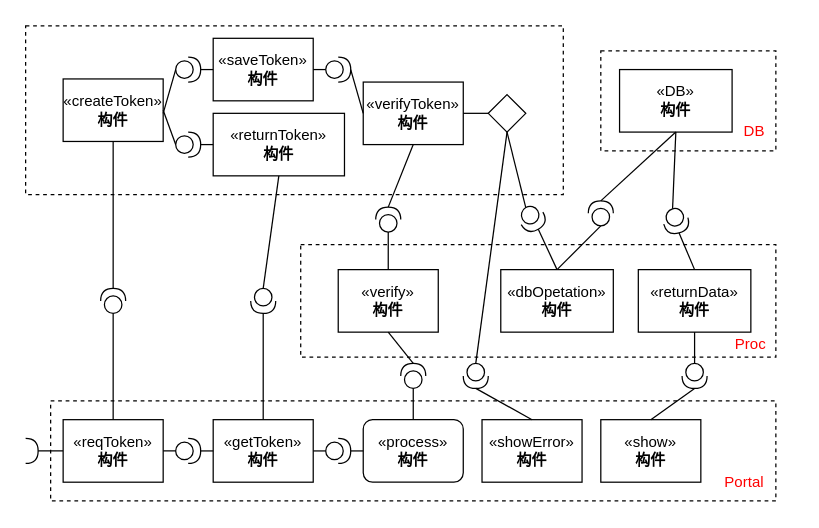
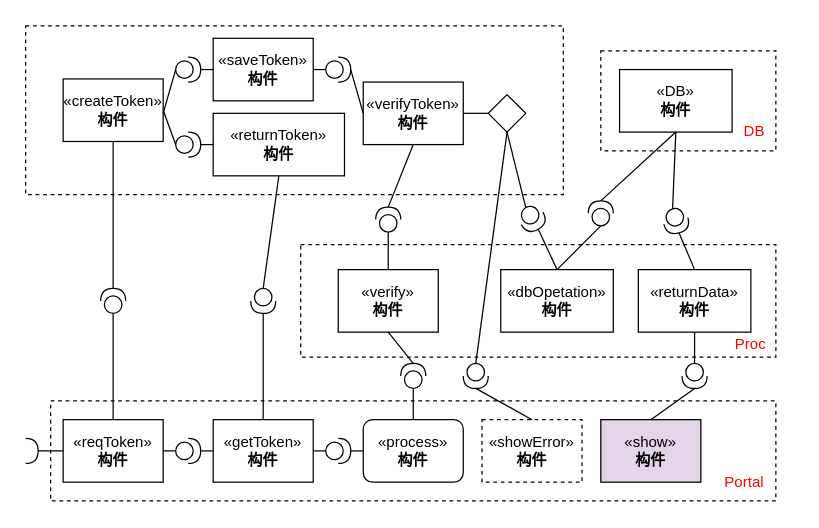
(532, 451) -> (532, 451)
(651, 451) -> (651, 451)
